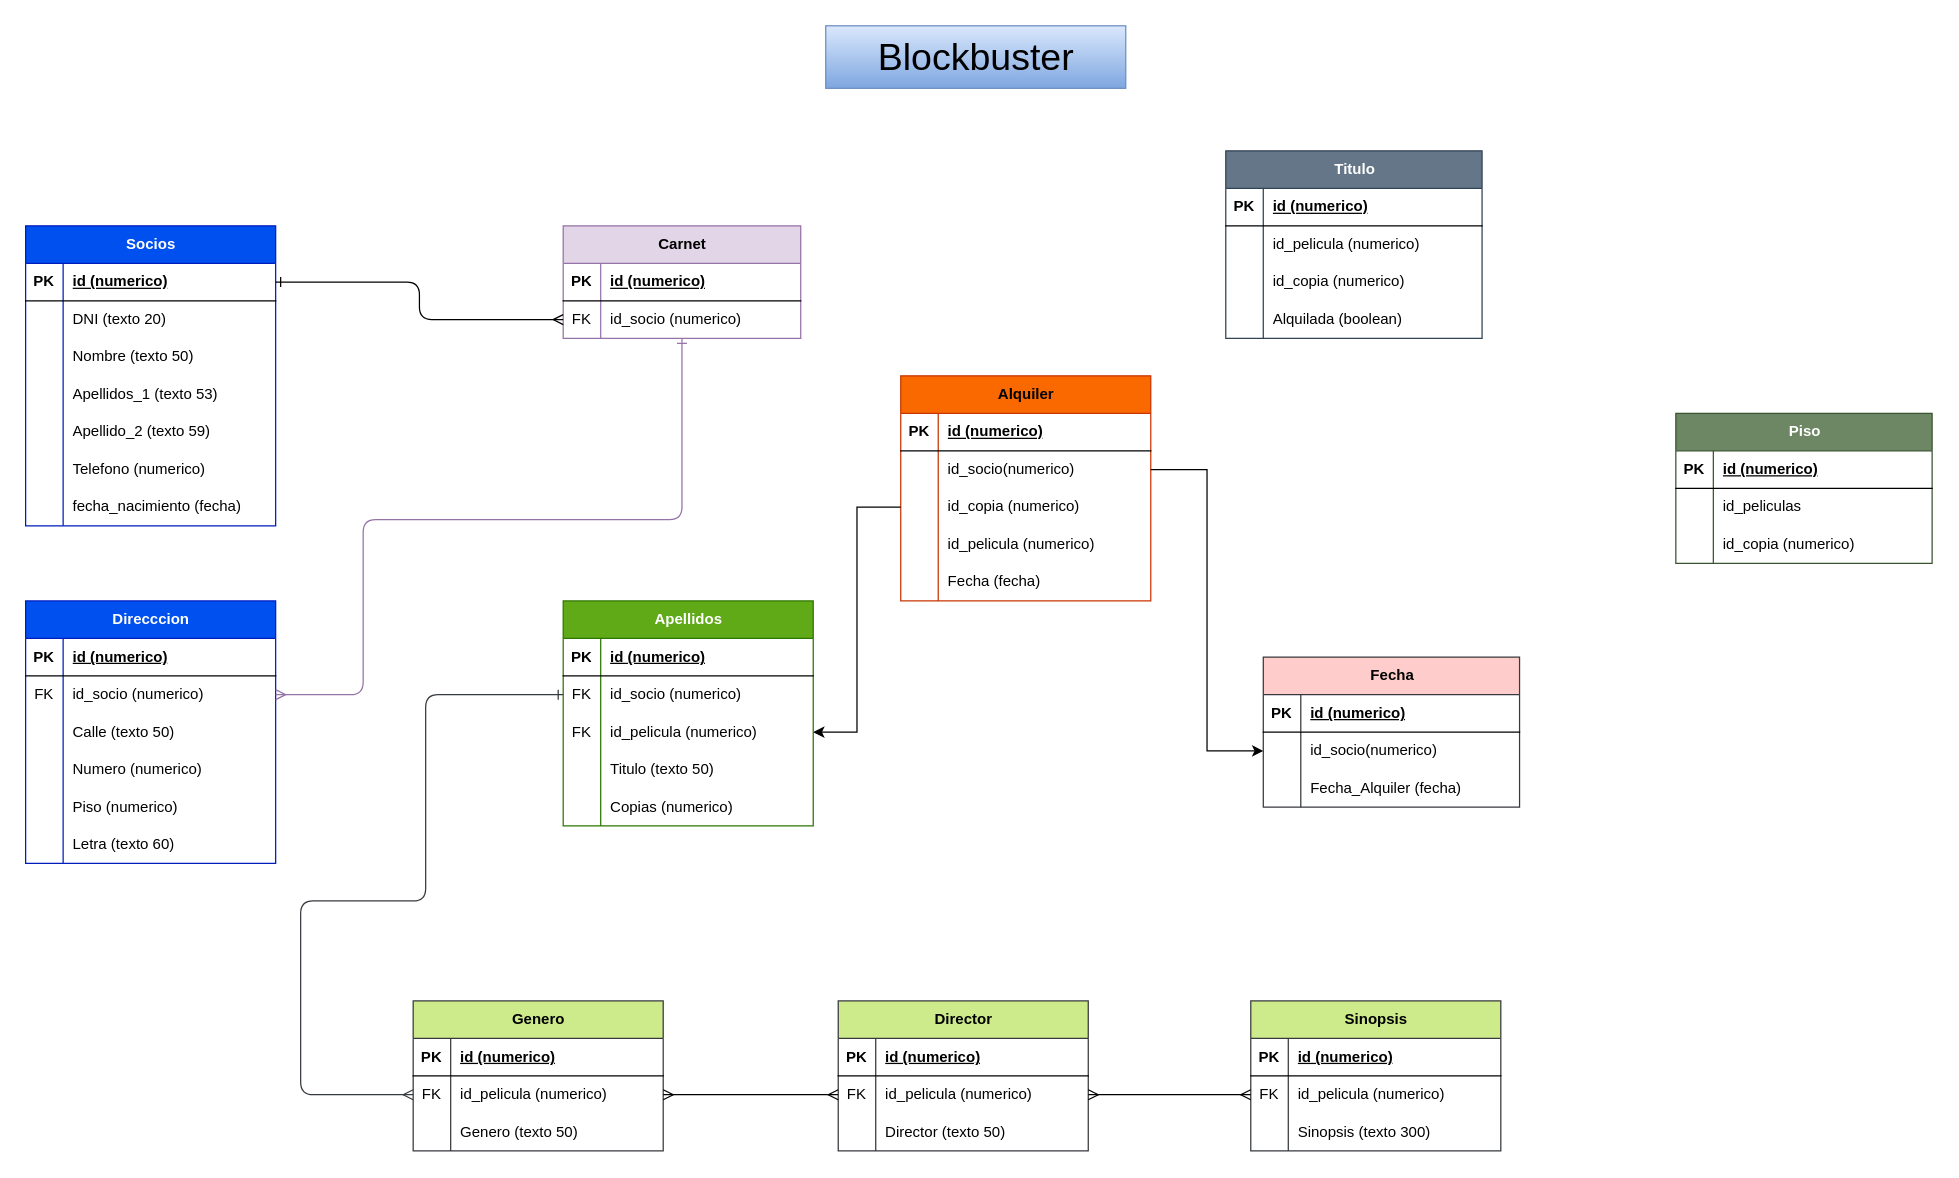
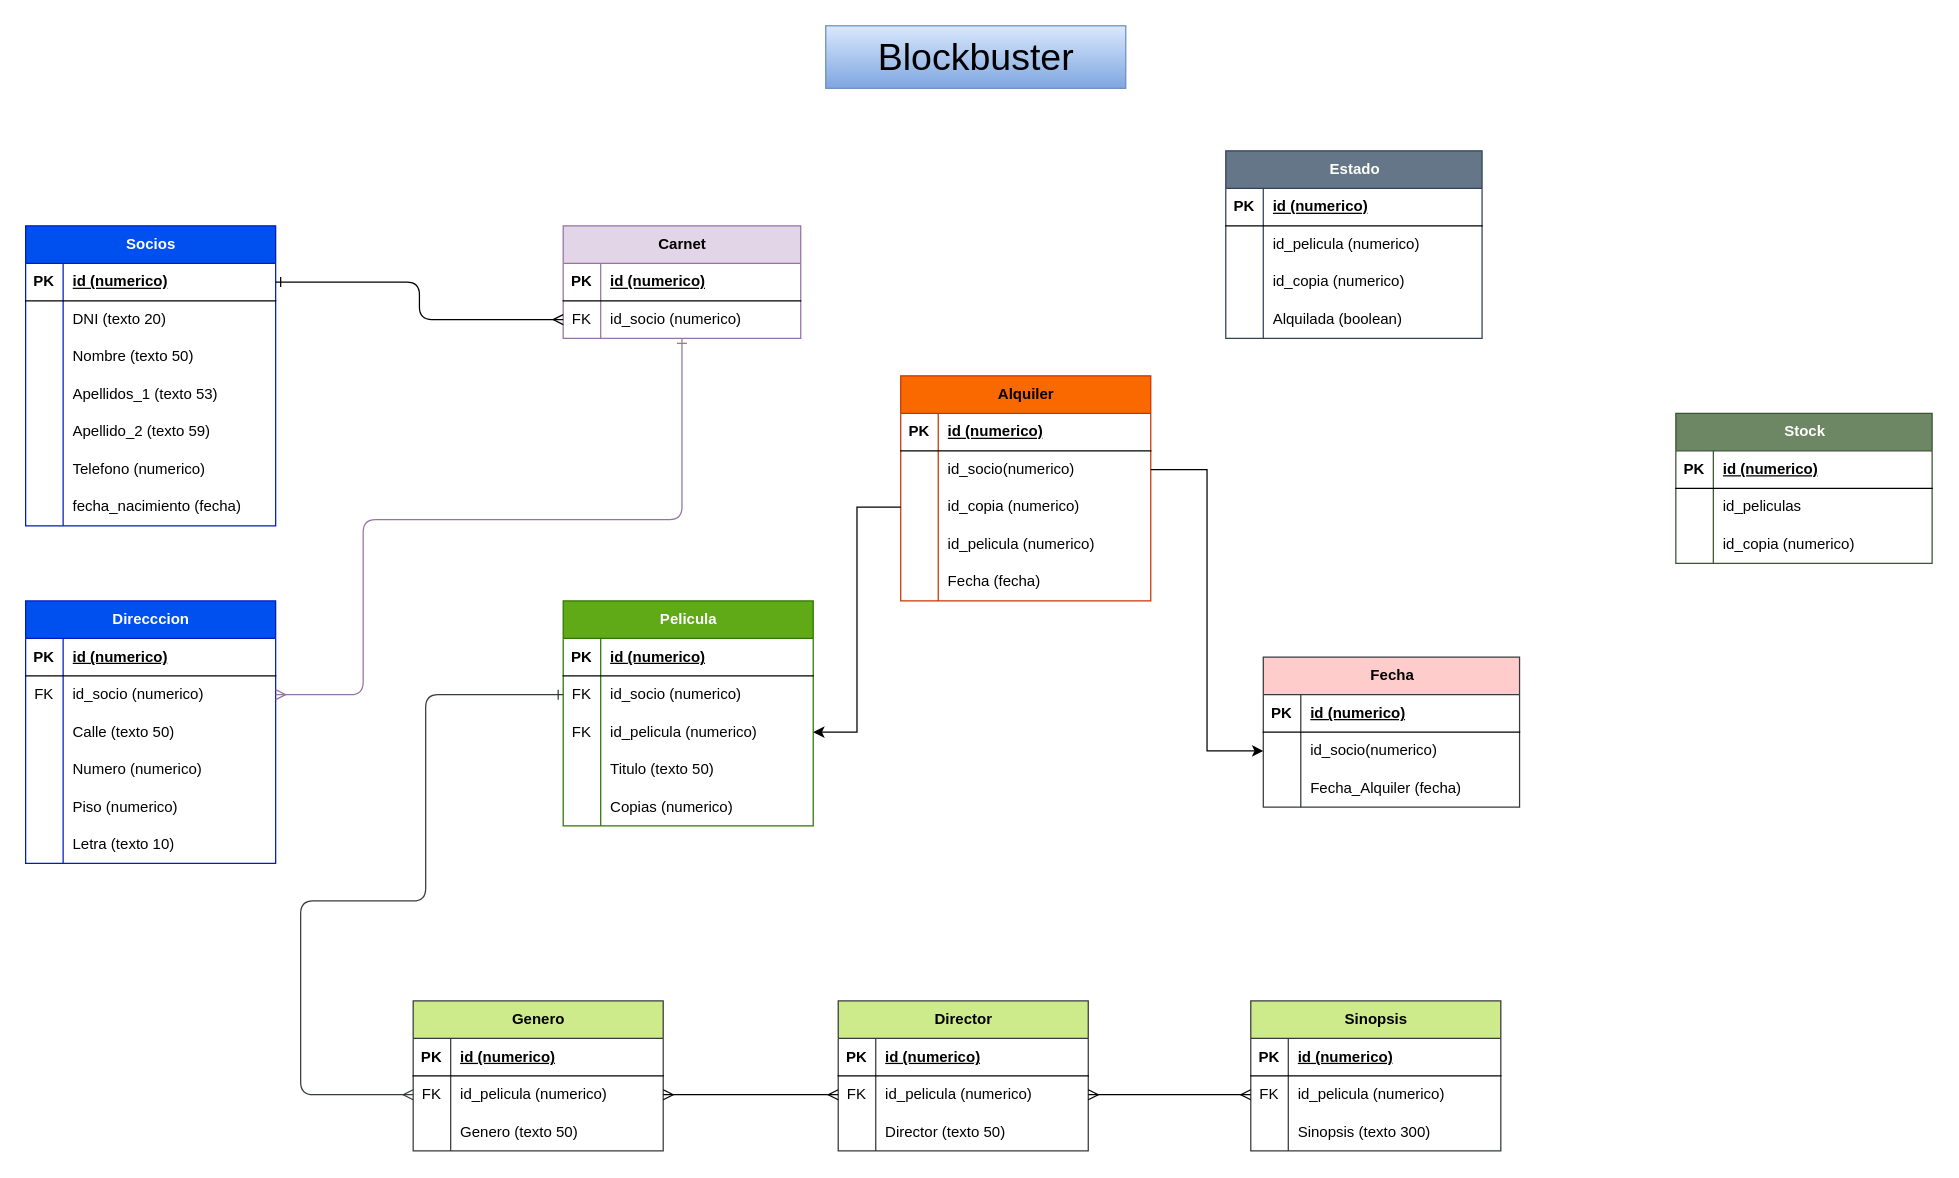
(1355, 169) -> (1355, 169)
(1805, 432) -> (1805, 432)
(689, 619) -> (689, 619)
(136, 844) -> (136, 844)
